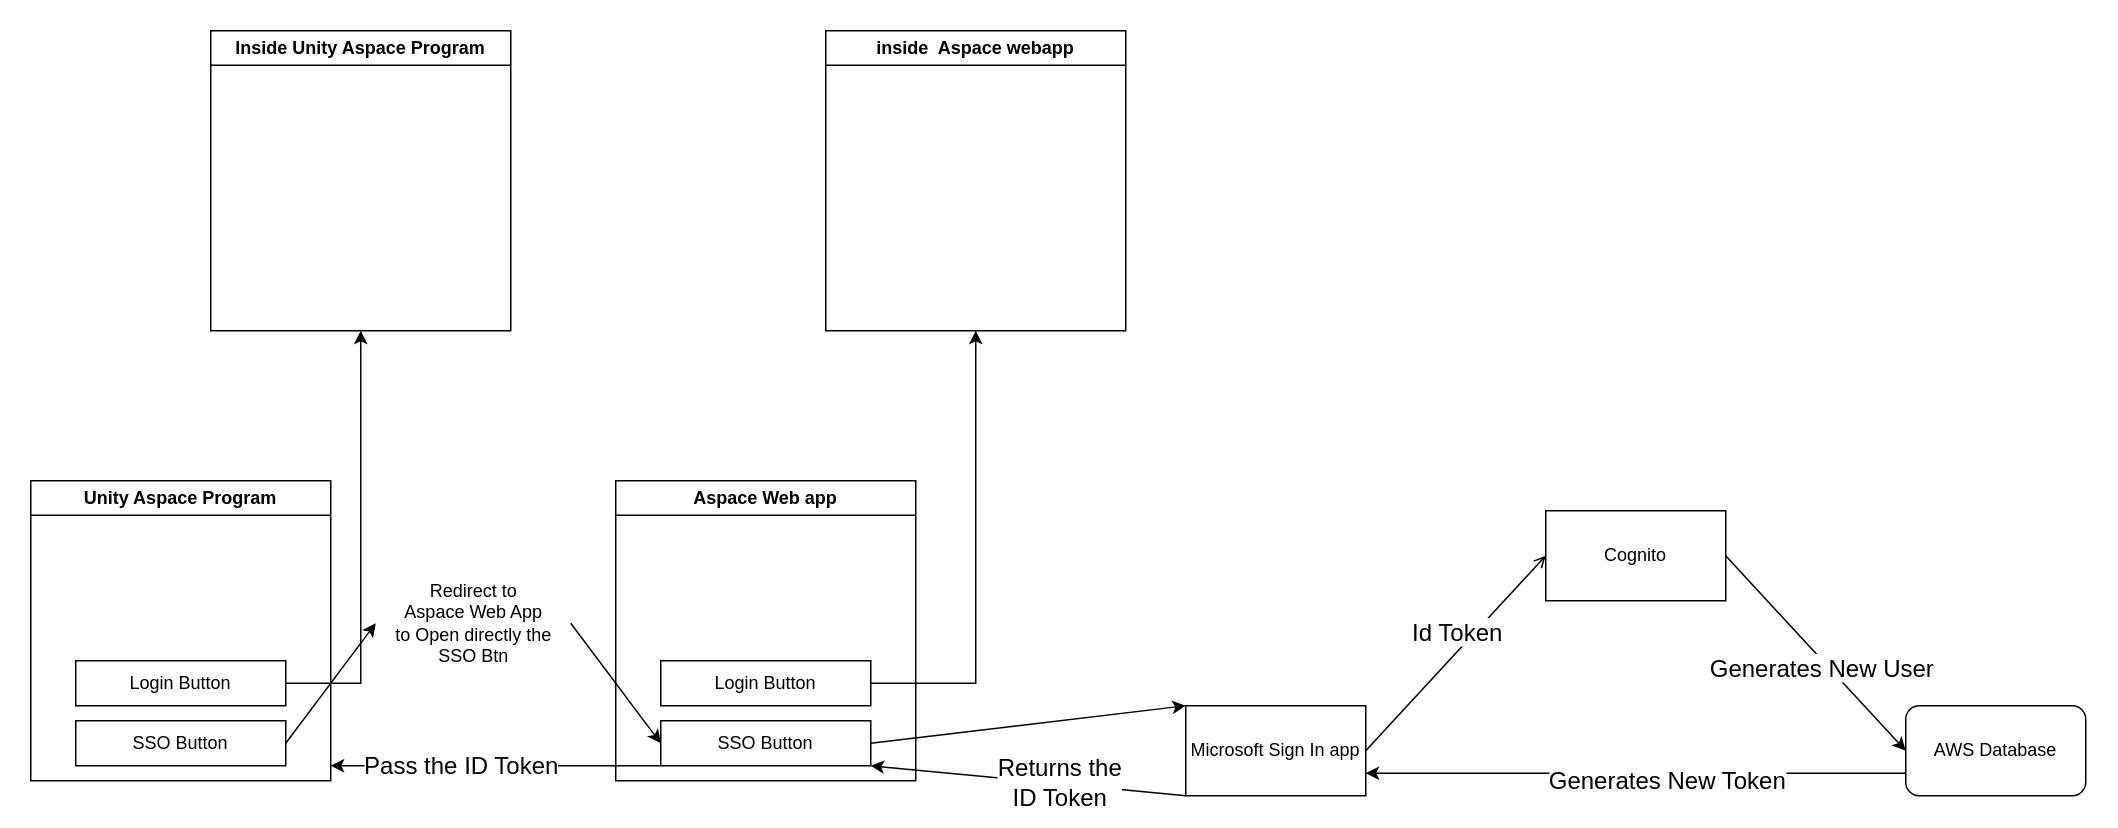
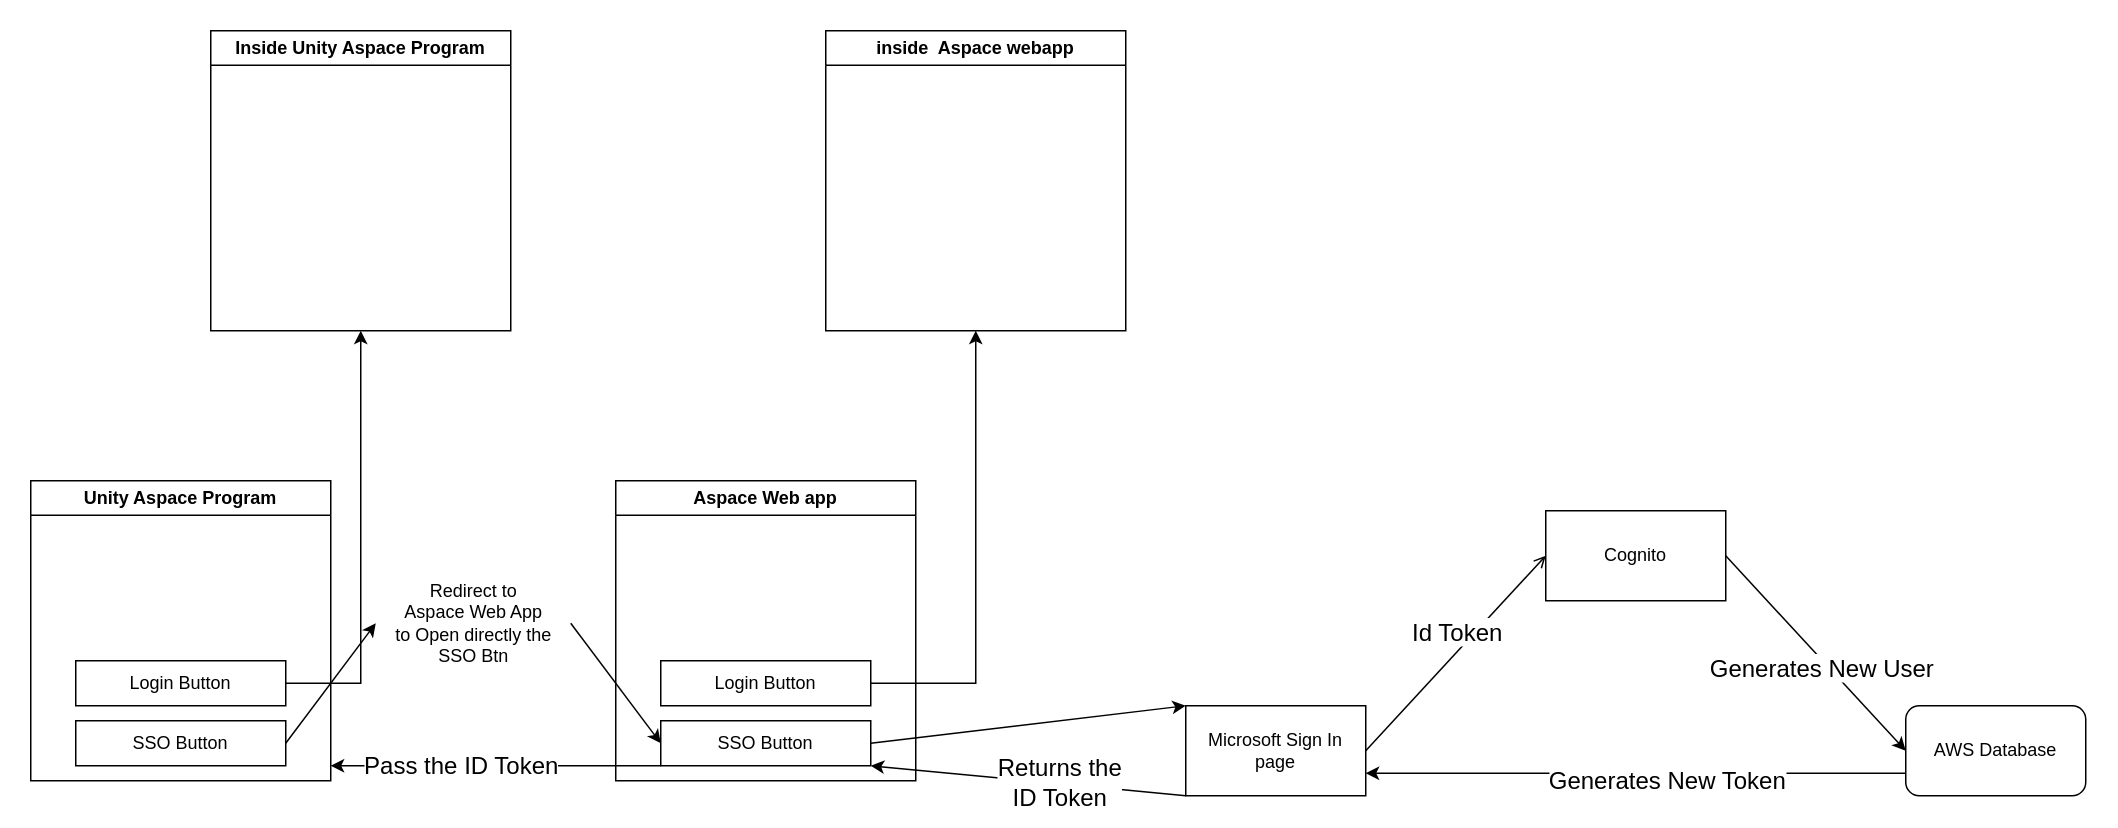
(1276, 751) -> (1276, 751)
